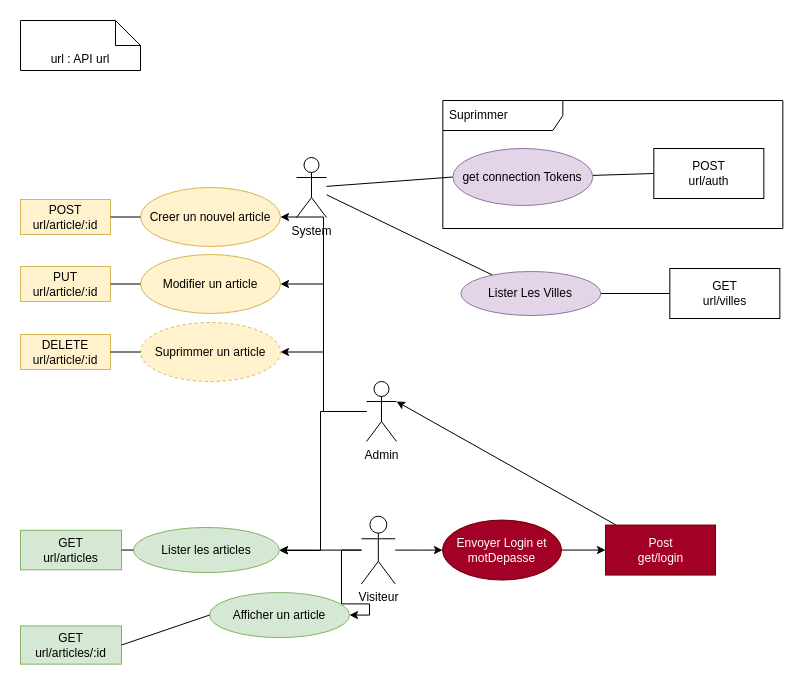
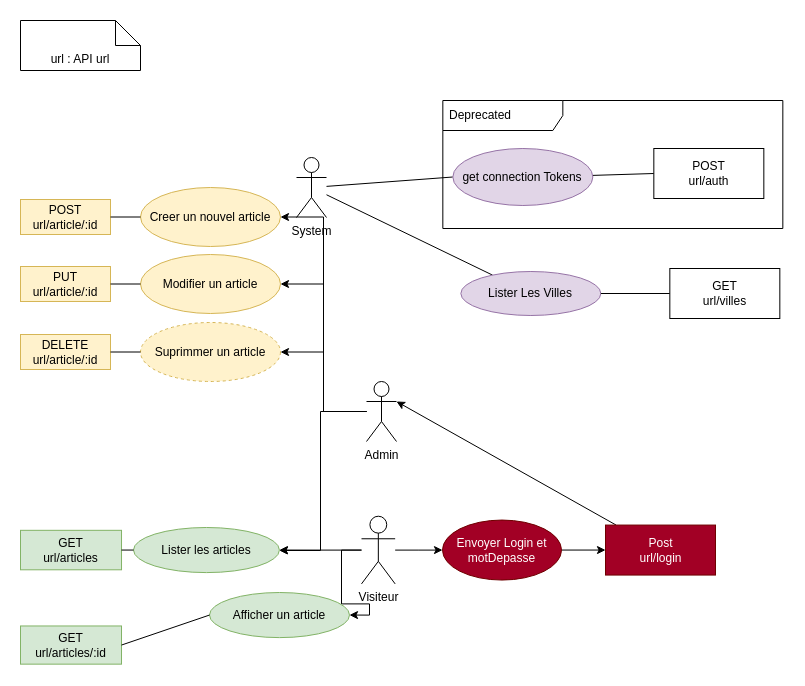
(478, 116) -> (483, 116)
(661, 551) -> (661, 551)
